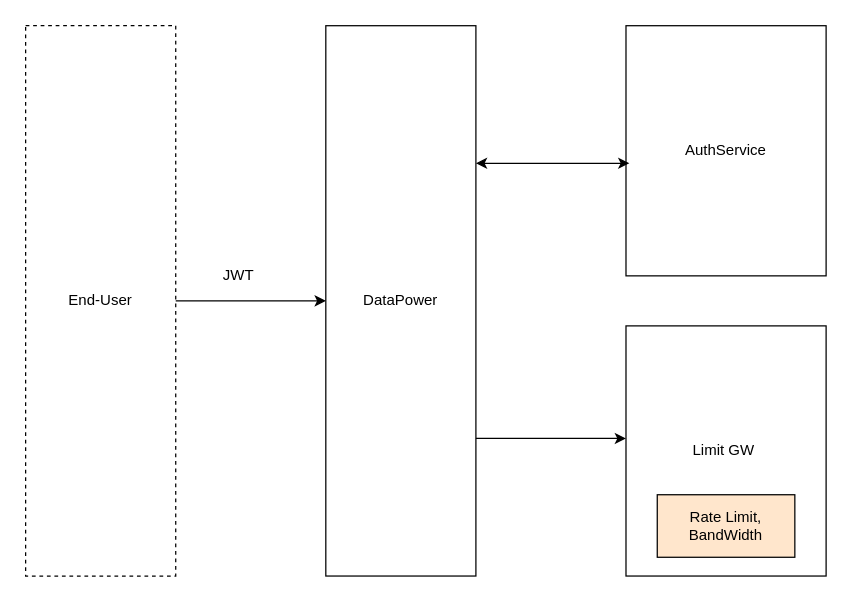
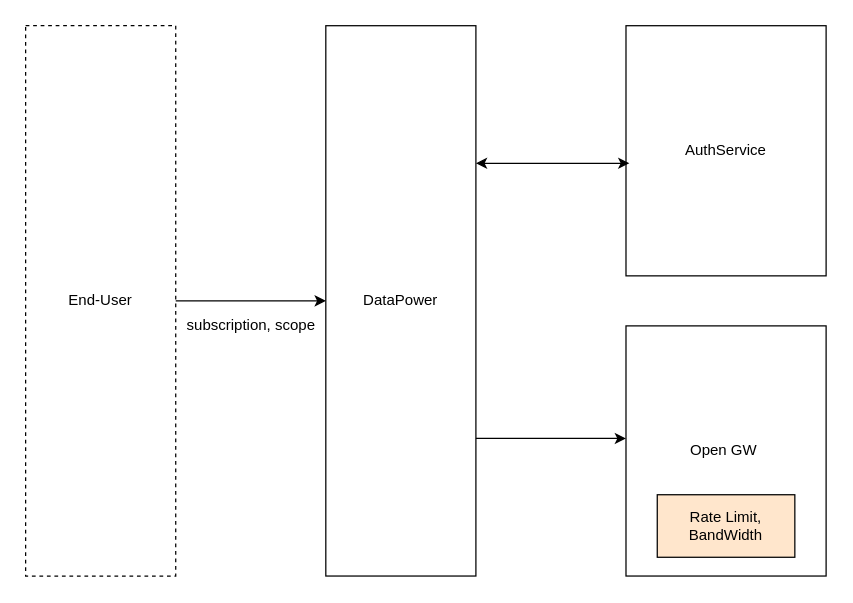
(238, 276) -> none
none -> (251, 326)
(726, 451) -> (726, 451)
